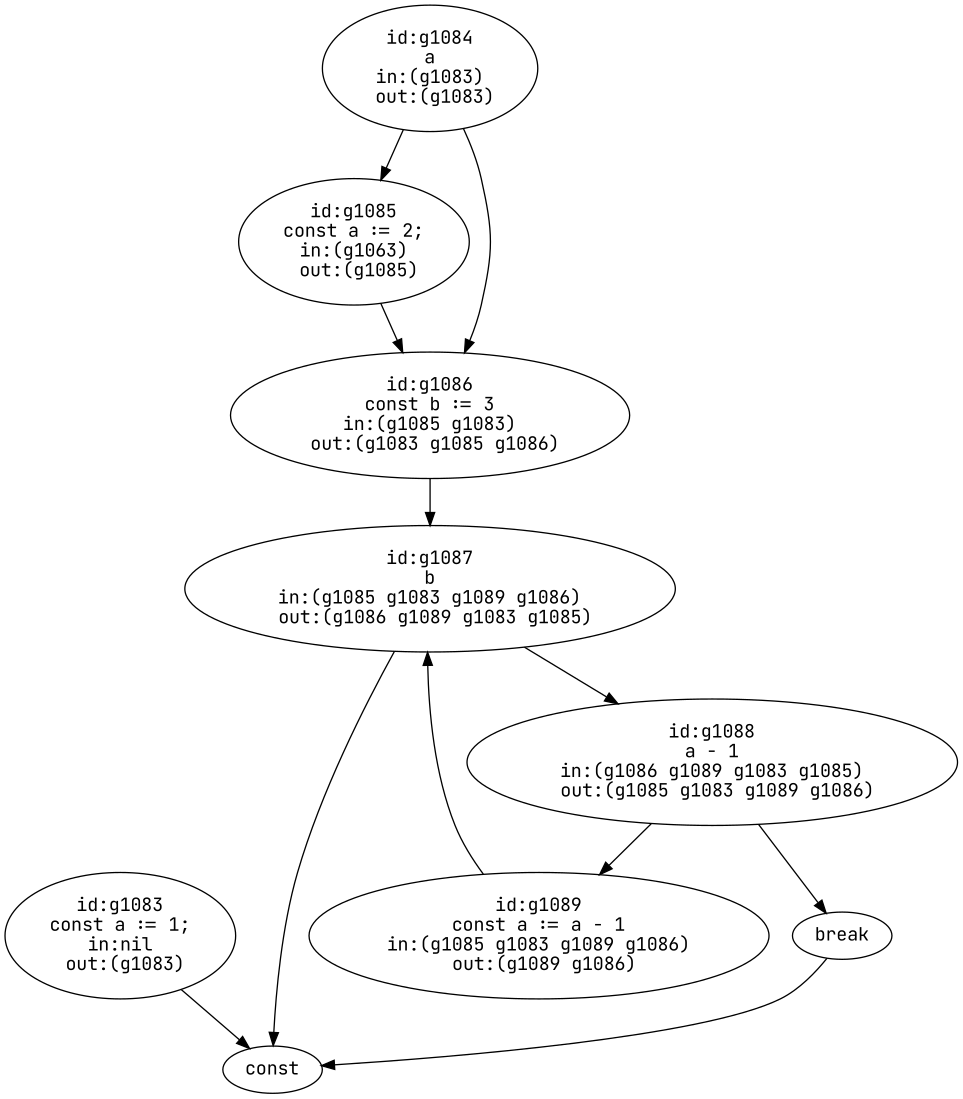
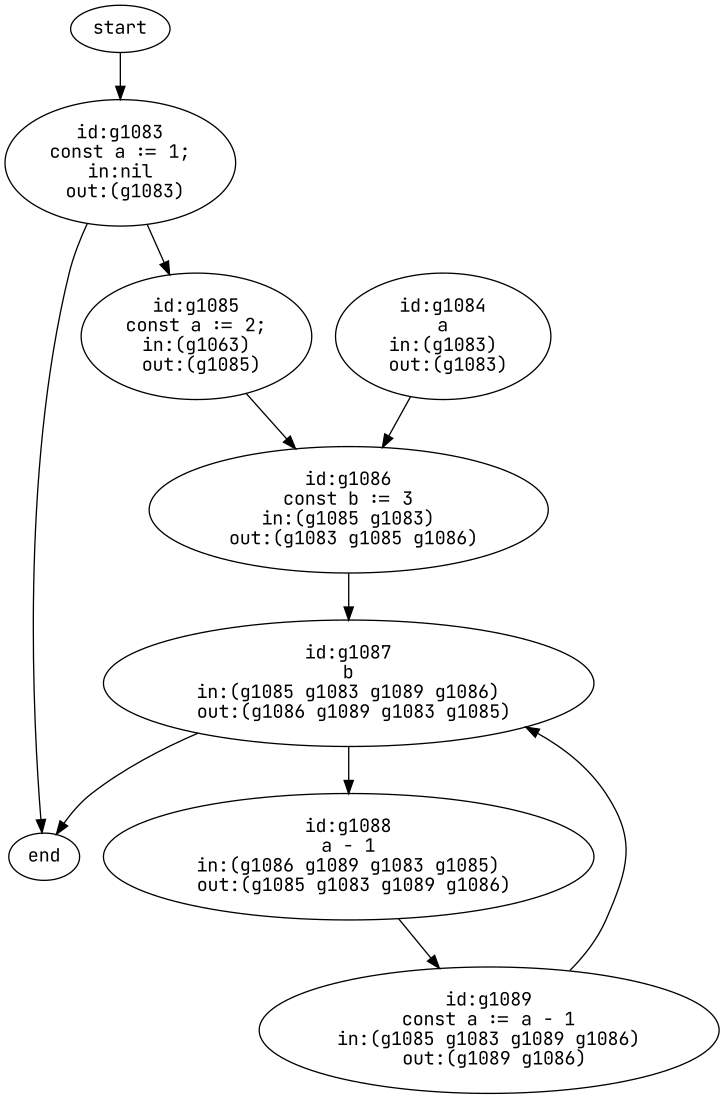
none -> (120, 29)
(395, 149) -> (156, 244)
(842, 936) -> none
(273, 1070) -> (44, 857)
